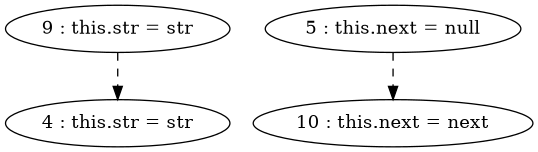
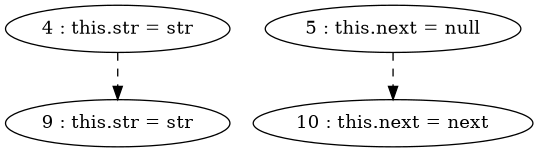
(118, 70) -> (118, 70)
